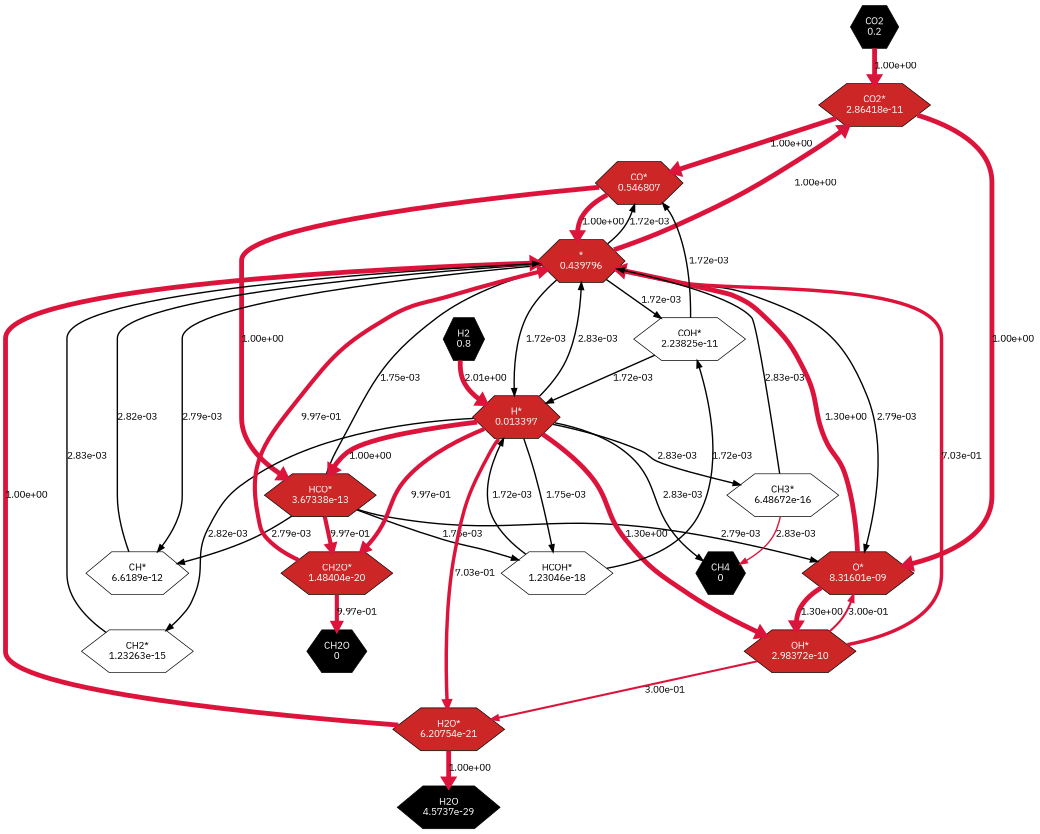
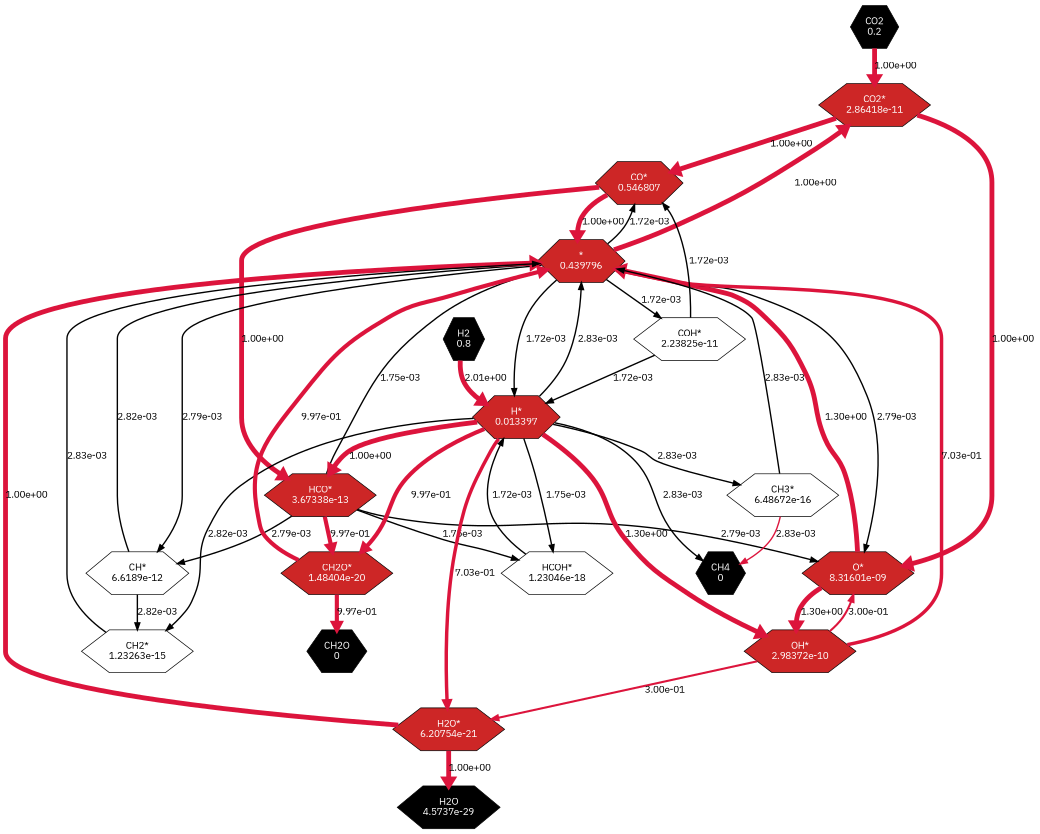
(706, 496) -> none
none -> (137, 609)
